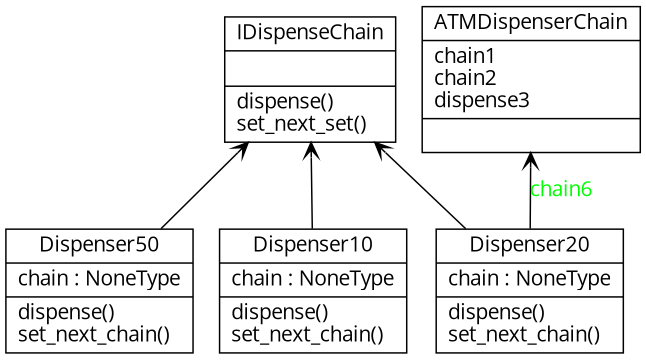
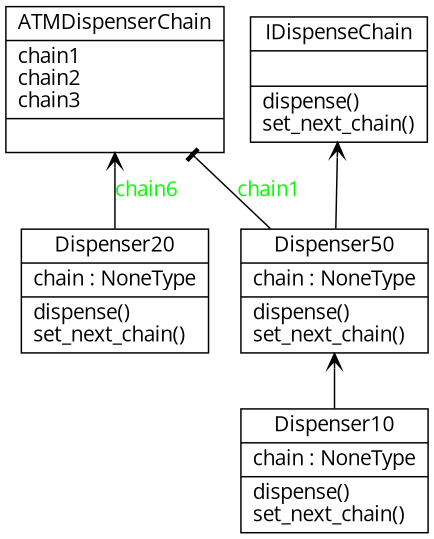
(483, 101) -> (49, 101)
(302, 125) -> (339, 125)
(426, 191) -> none
none -> (233, 193)
(312, 193) -> (335, 388)
